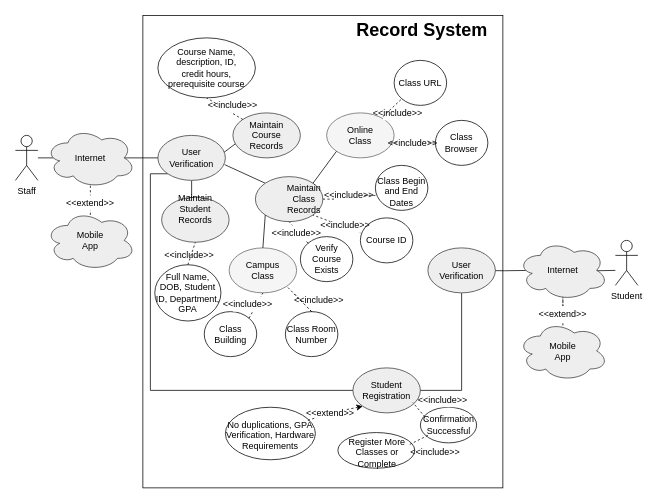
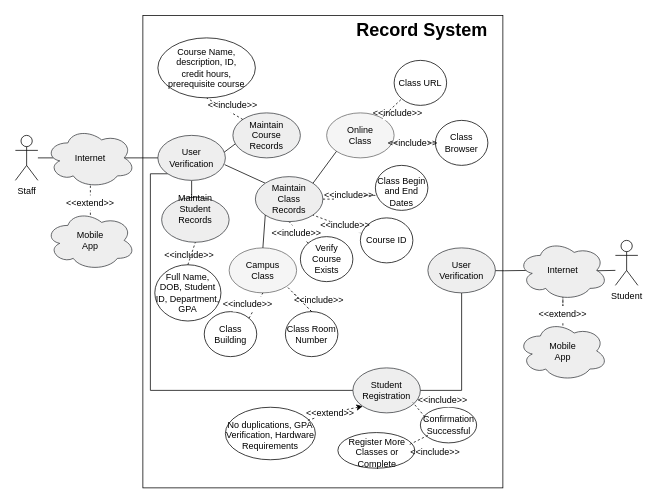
(304, 199) -> (289, 199)
